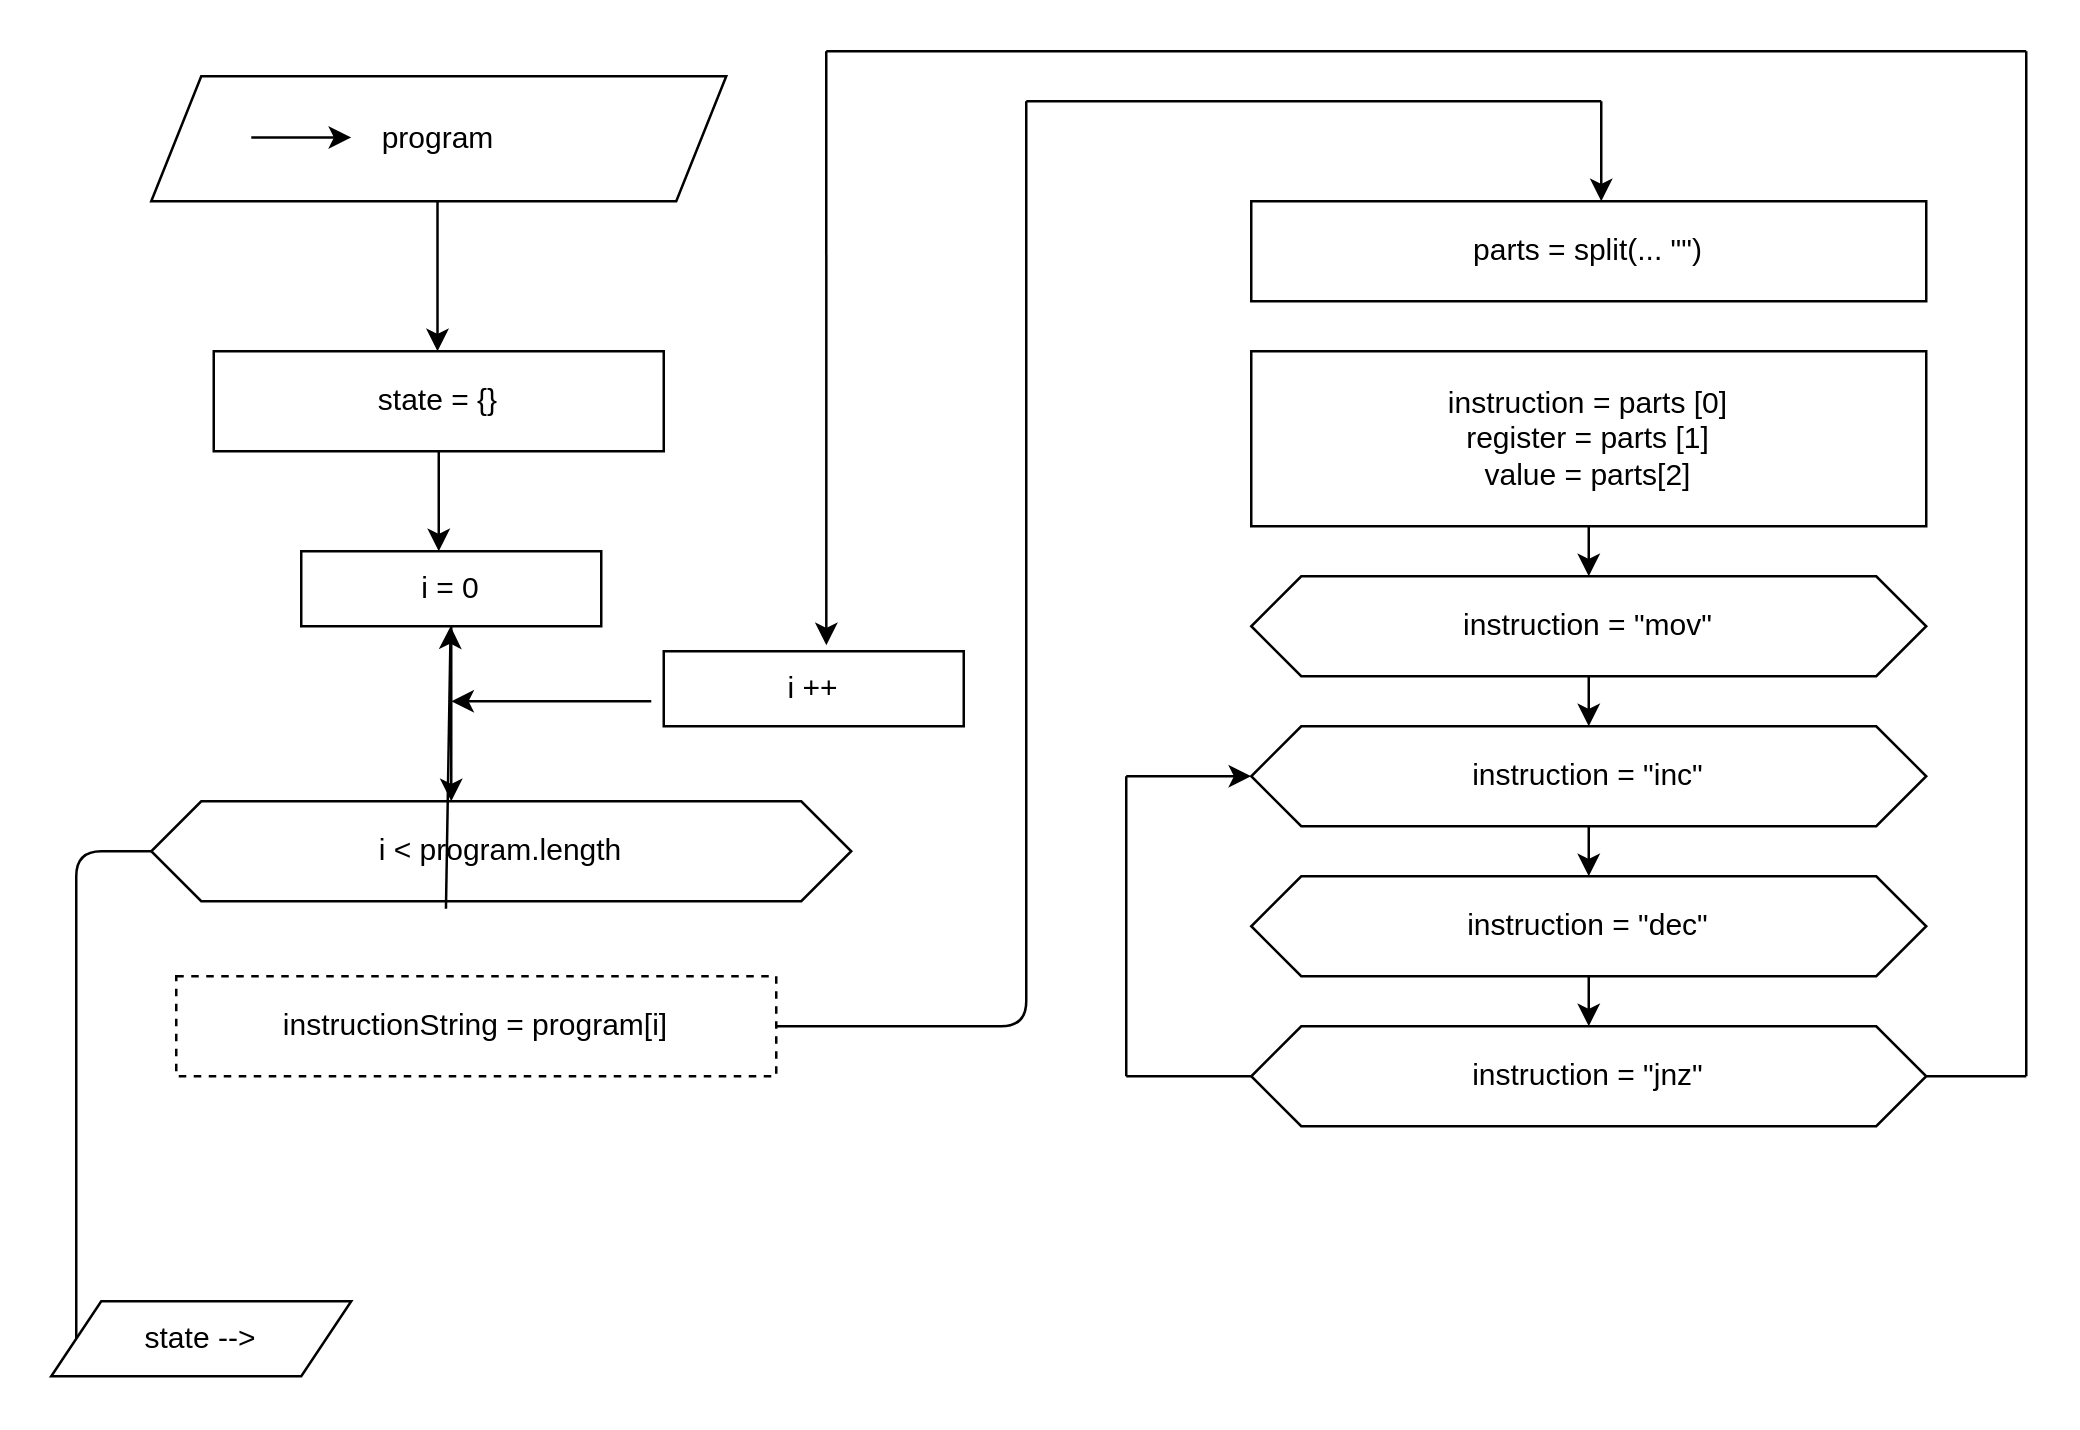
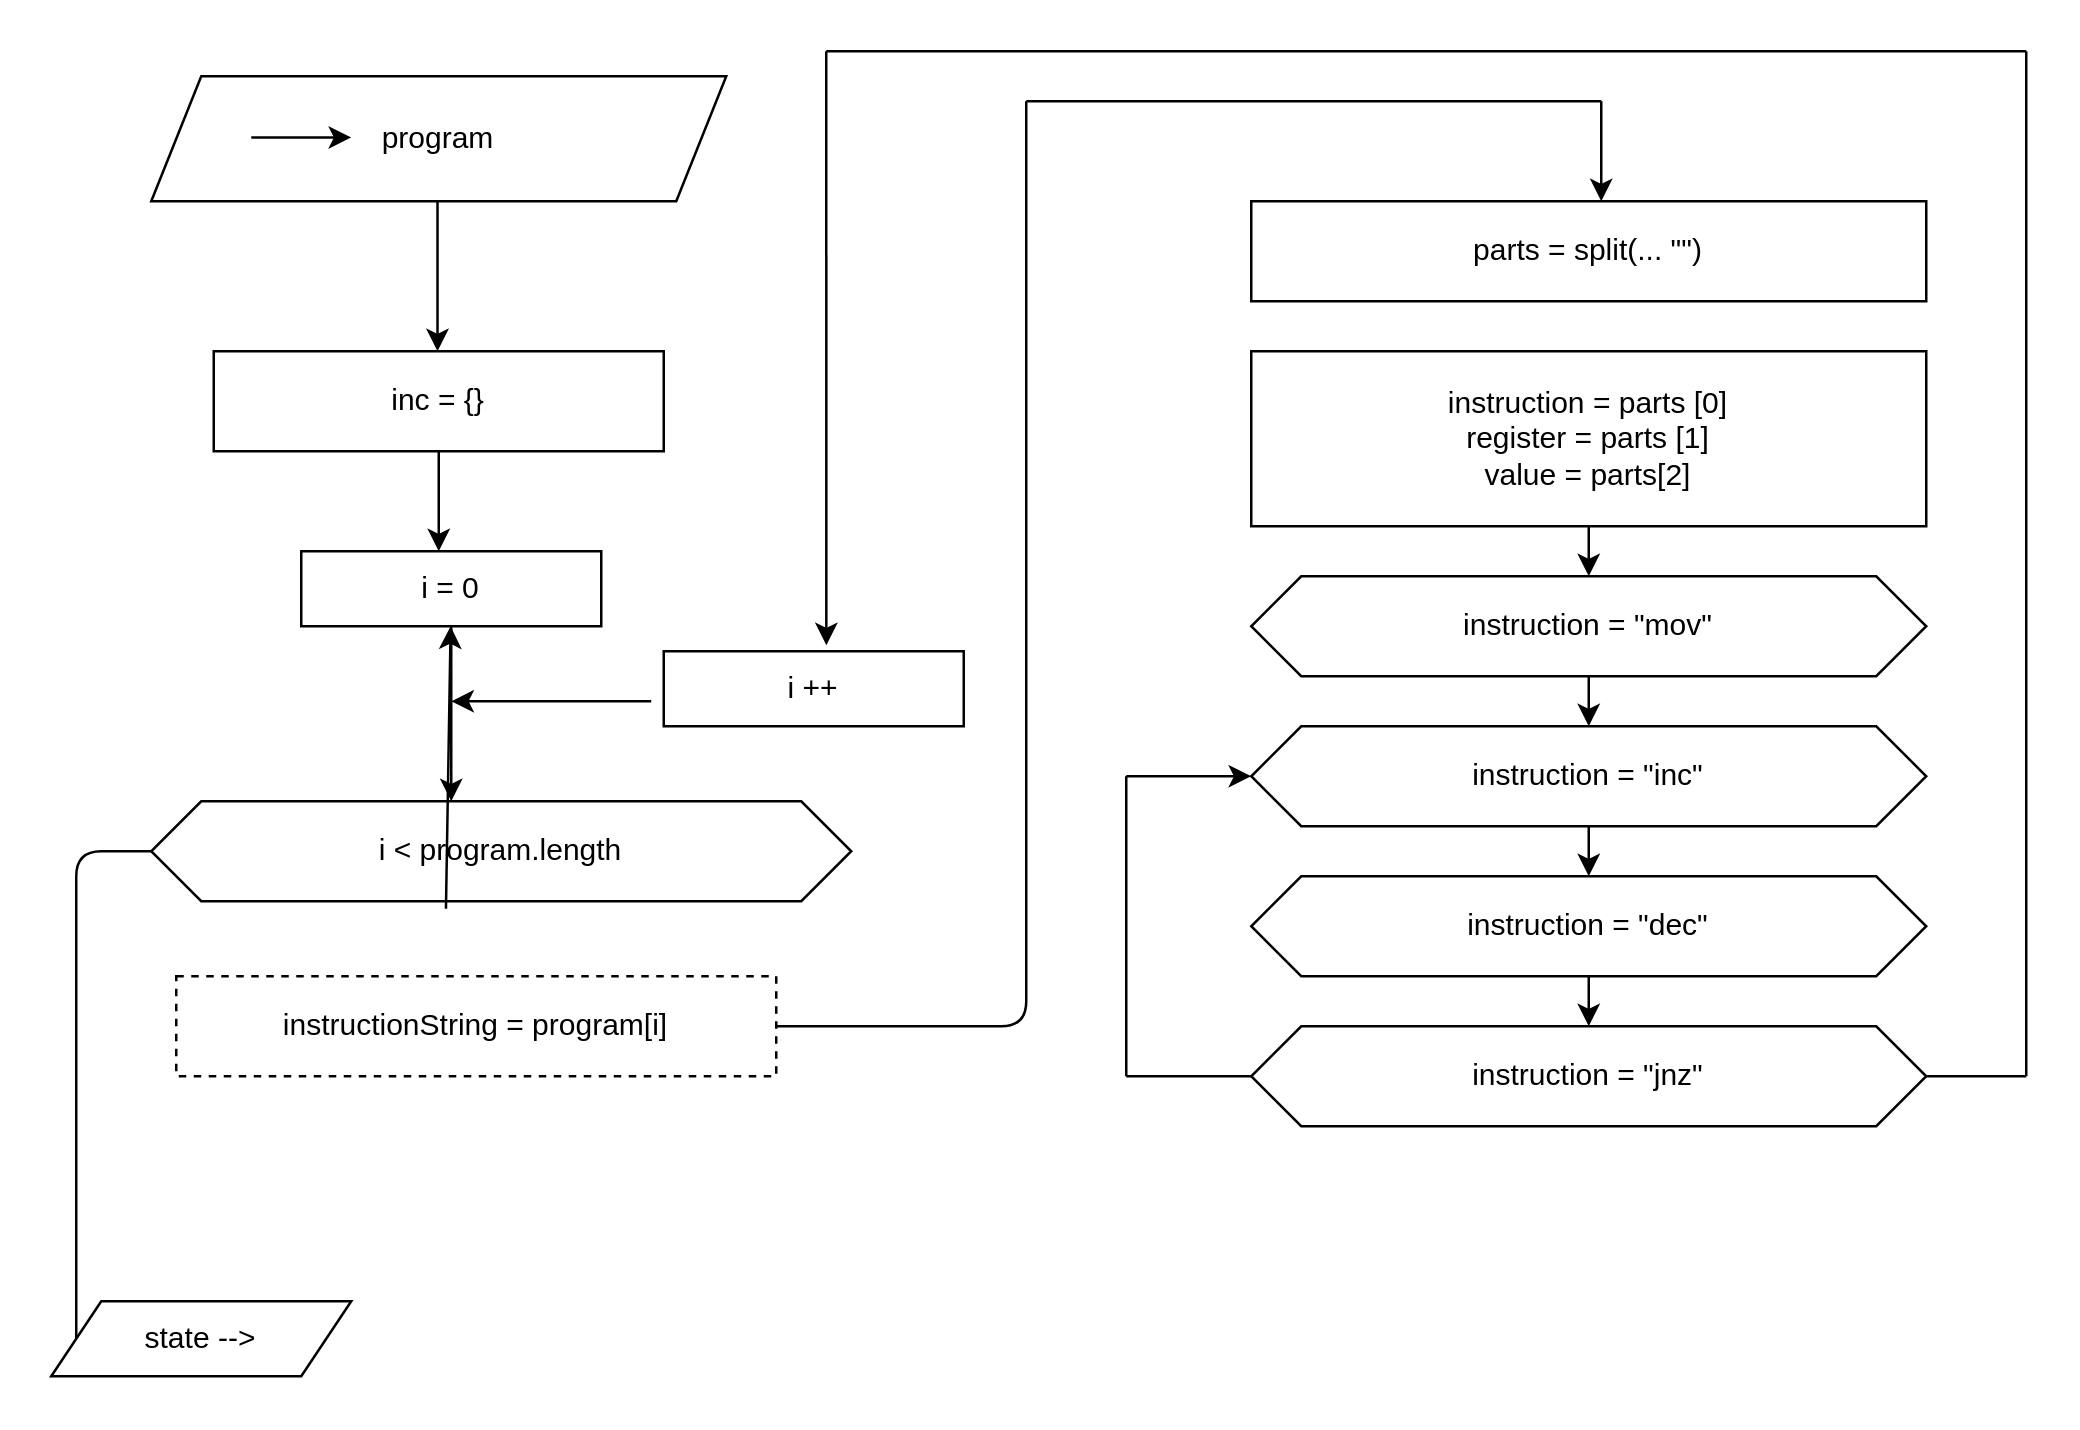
(439, 401) -> (439, 401)
